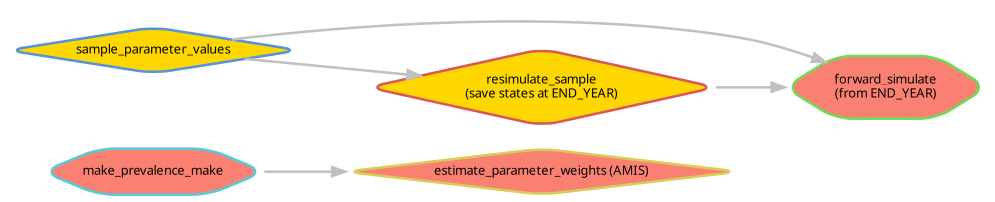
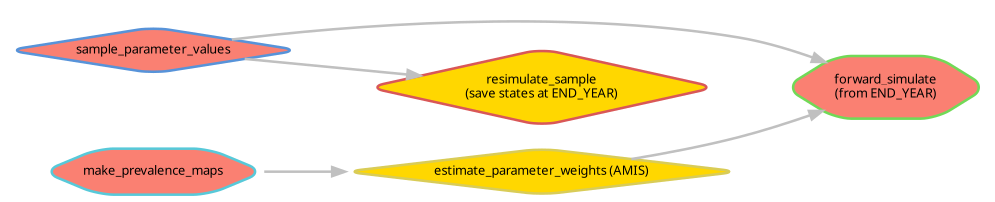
(153, 50) -> (153, 50)
(744, 87) -> (722, 141)
(153, 172) -> (153, 172)
(542, 172) -> (542, 172)
